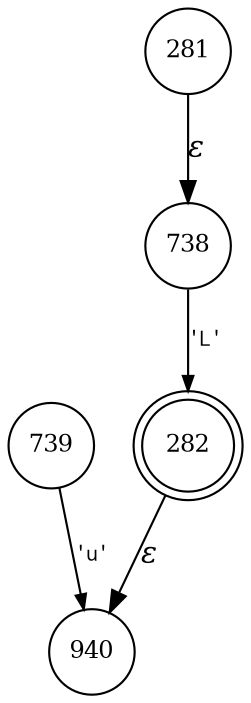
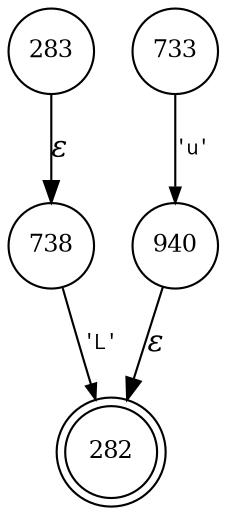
(188, 51) -> (51, 51)
(51, 446) -> (175, 51)
(142, 544) -> (148, 333)
